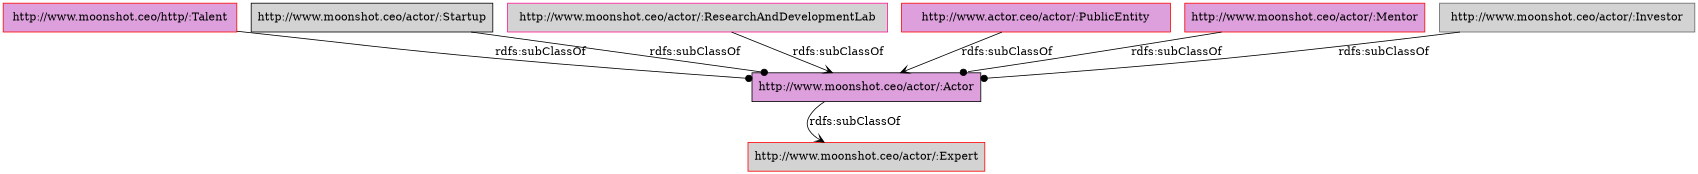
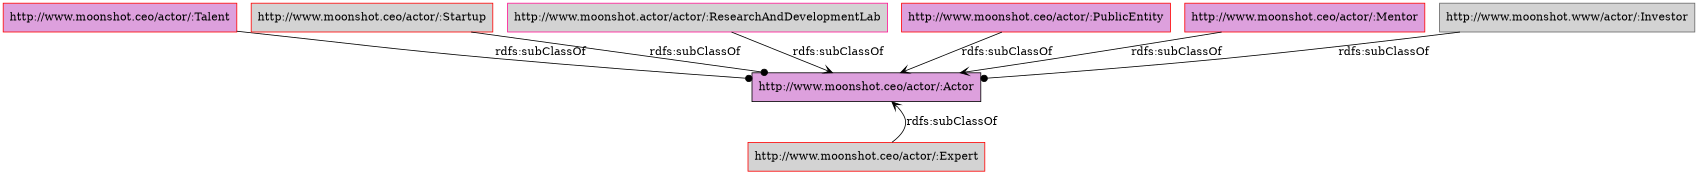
(120, 18) -> (120, 18)
(372, 18) -> (372, 18)
(698, 18) -> (698, 18)
(1036, 18) -> (1036, 18)
(1567, 18) -> (1567, 18)
(1095, 52) -> (1095, 52)
(808, 118) -> (905, 126)
